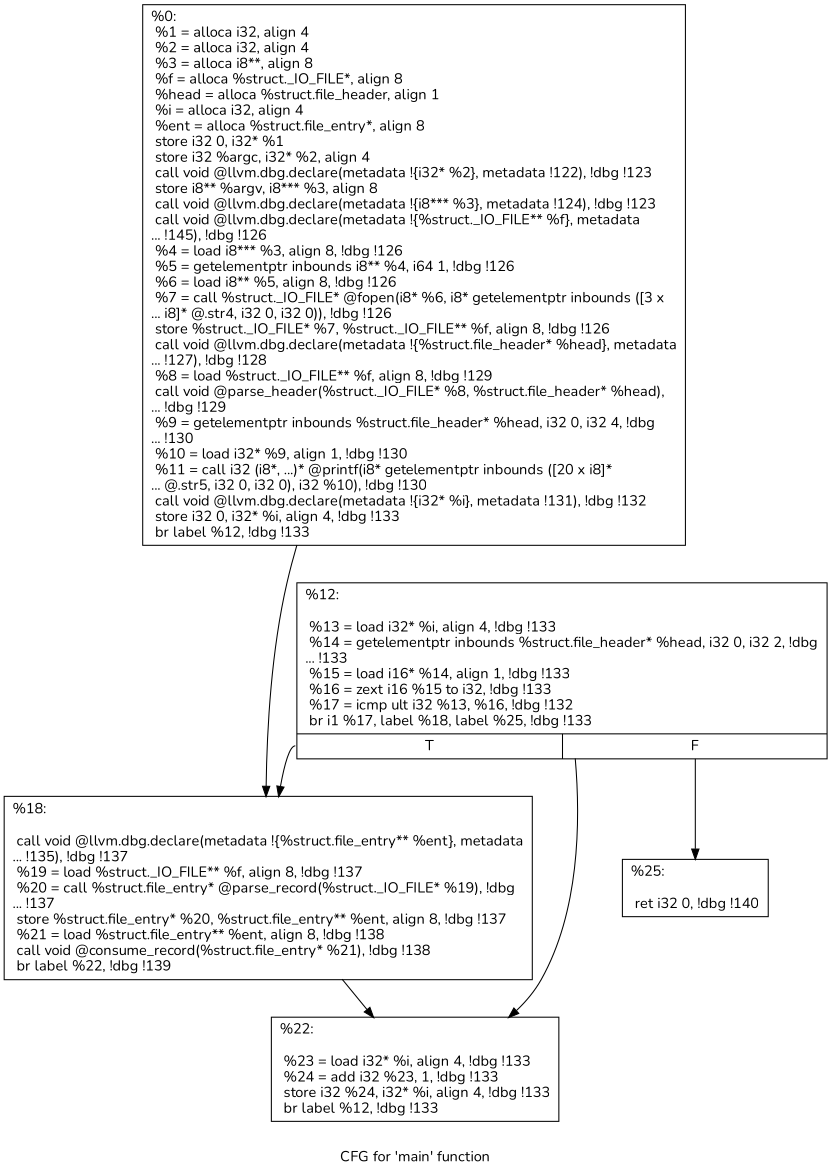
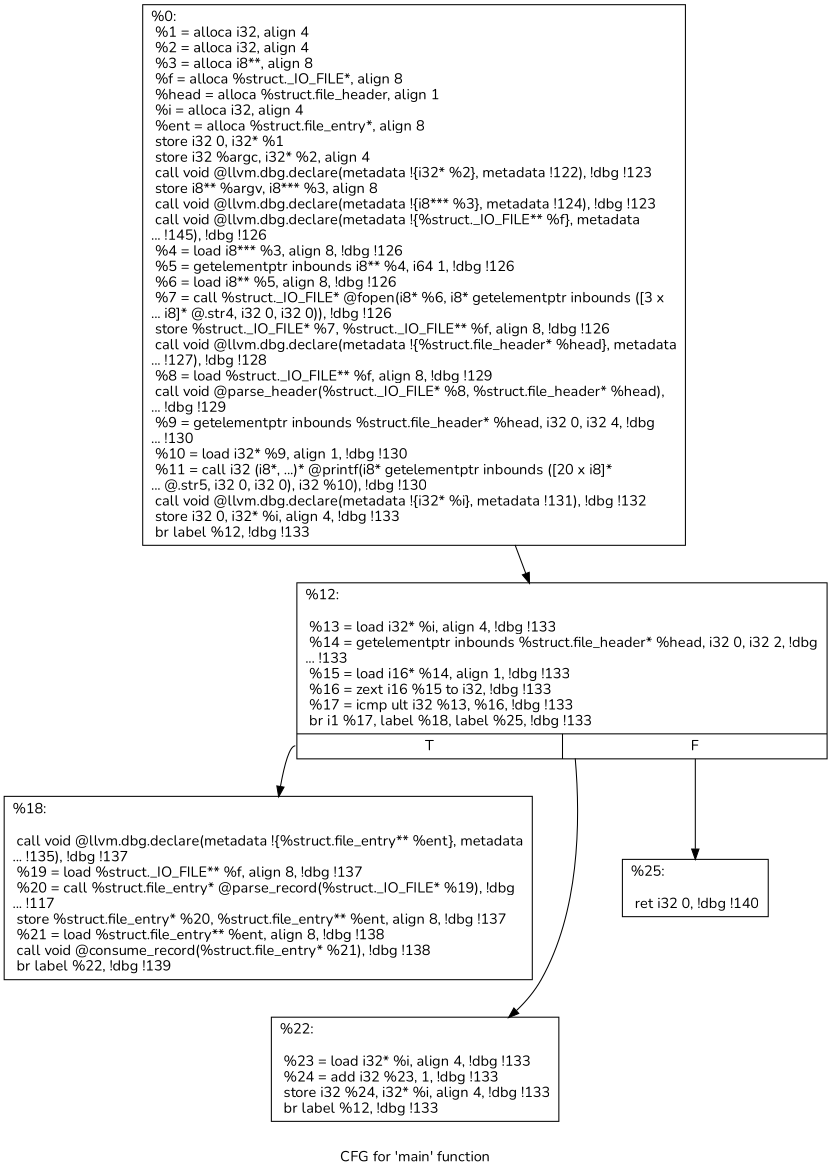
(273, 664) -> (520, 559)
(440, 705) -> (440, 705)
(34, 904) -> (34, 904)
(355, 994) -> none
